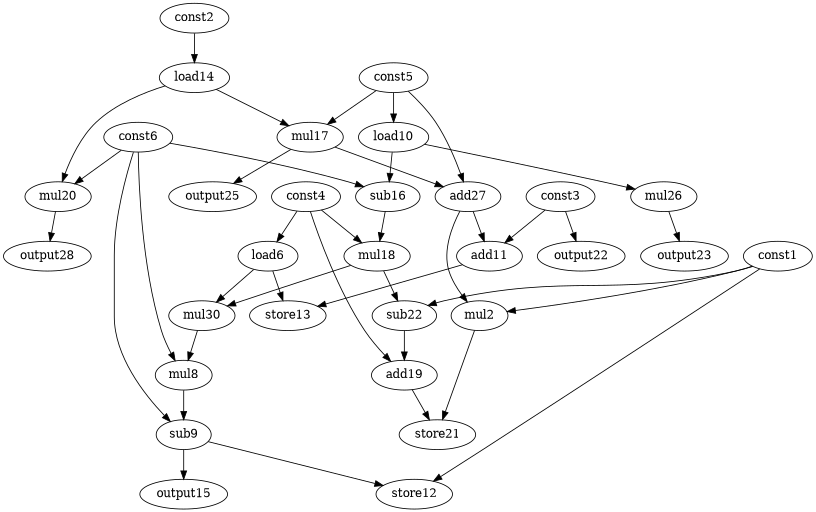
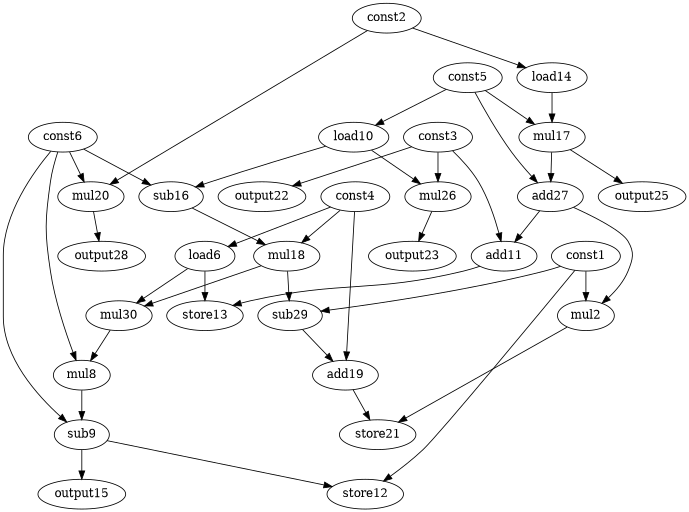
(103, 116) -> (242, 105)
none -> (438, 163)
(404, 316) -> (290, 316)
